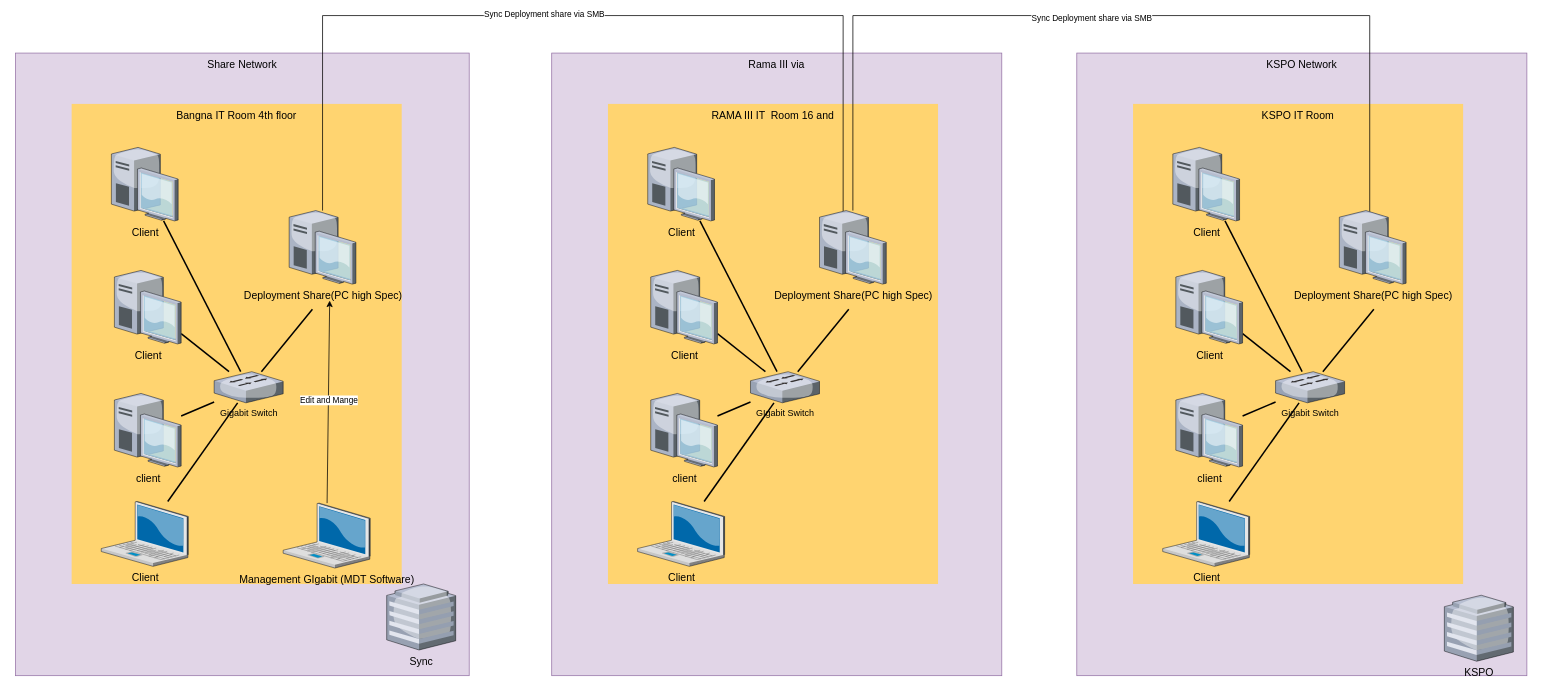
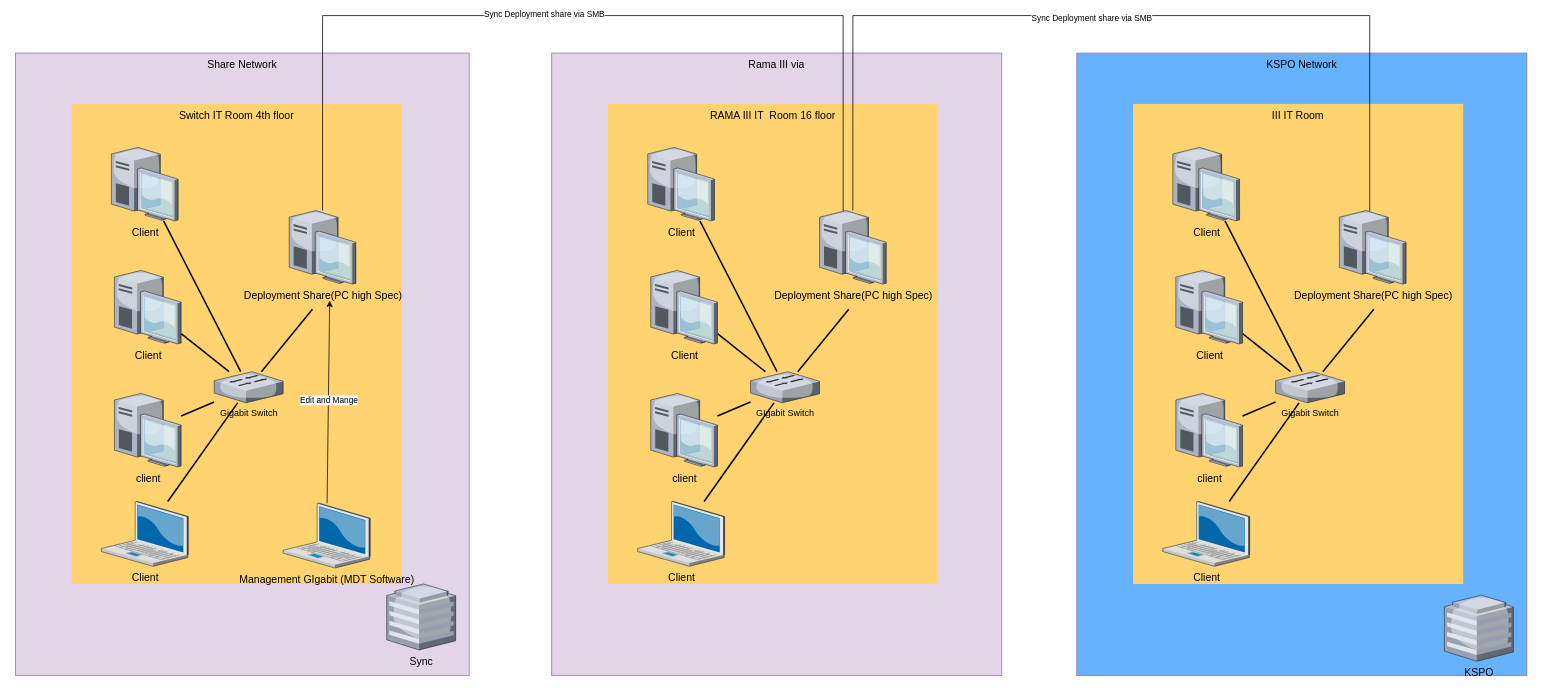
(1302, 64) -> (1302, 64)
(237, 115) -> (237, 115)
(773, 115) -> (773, 115)
(1298, 115) -> (1298, 115)
